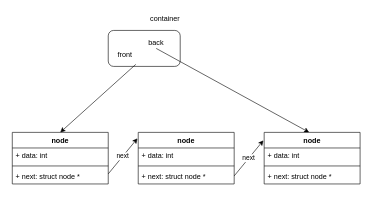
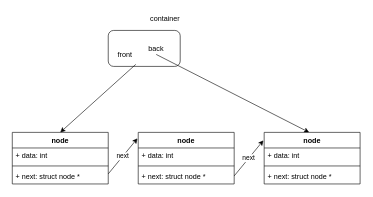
(156, 42) -> (156, 48)
